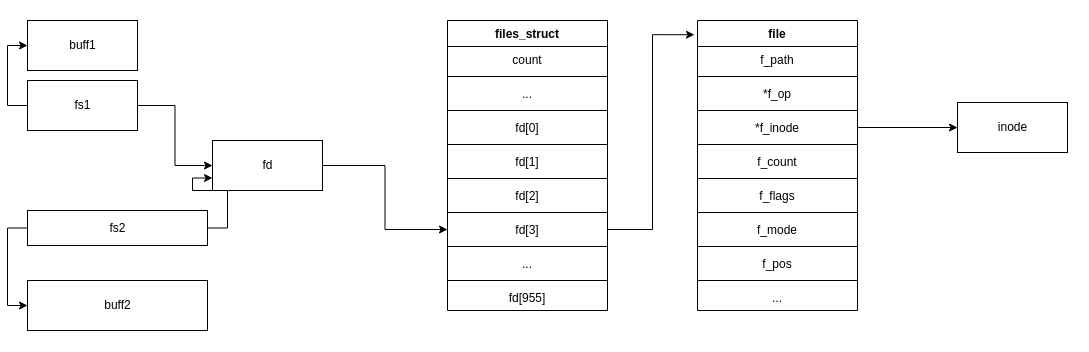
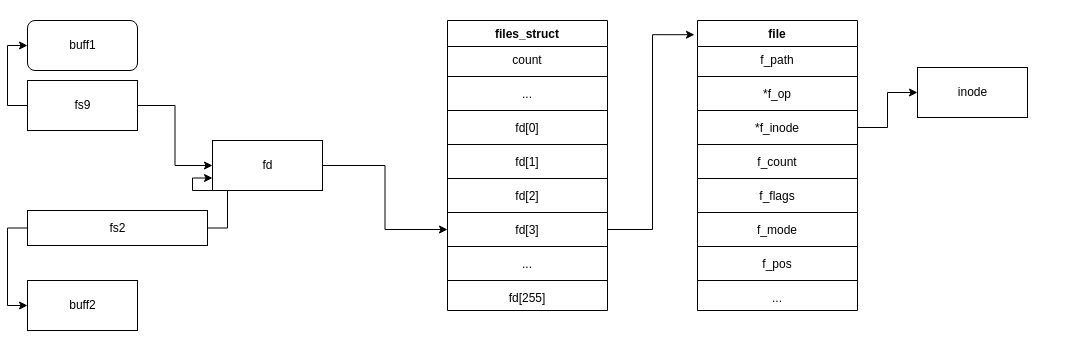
(83, 46) -> (83, 46)
(83, 106) -> (83, 106)
(1013, 128) -> (973, 93)
(527, 298) -> (527, 298)
(118, 306) -> (83, 306)
